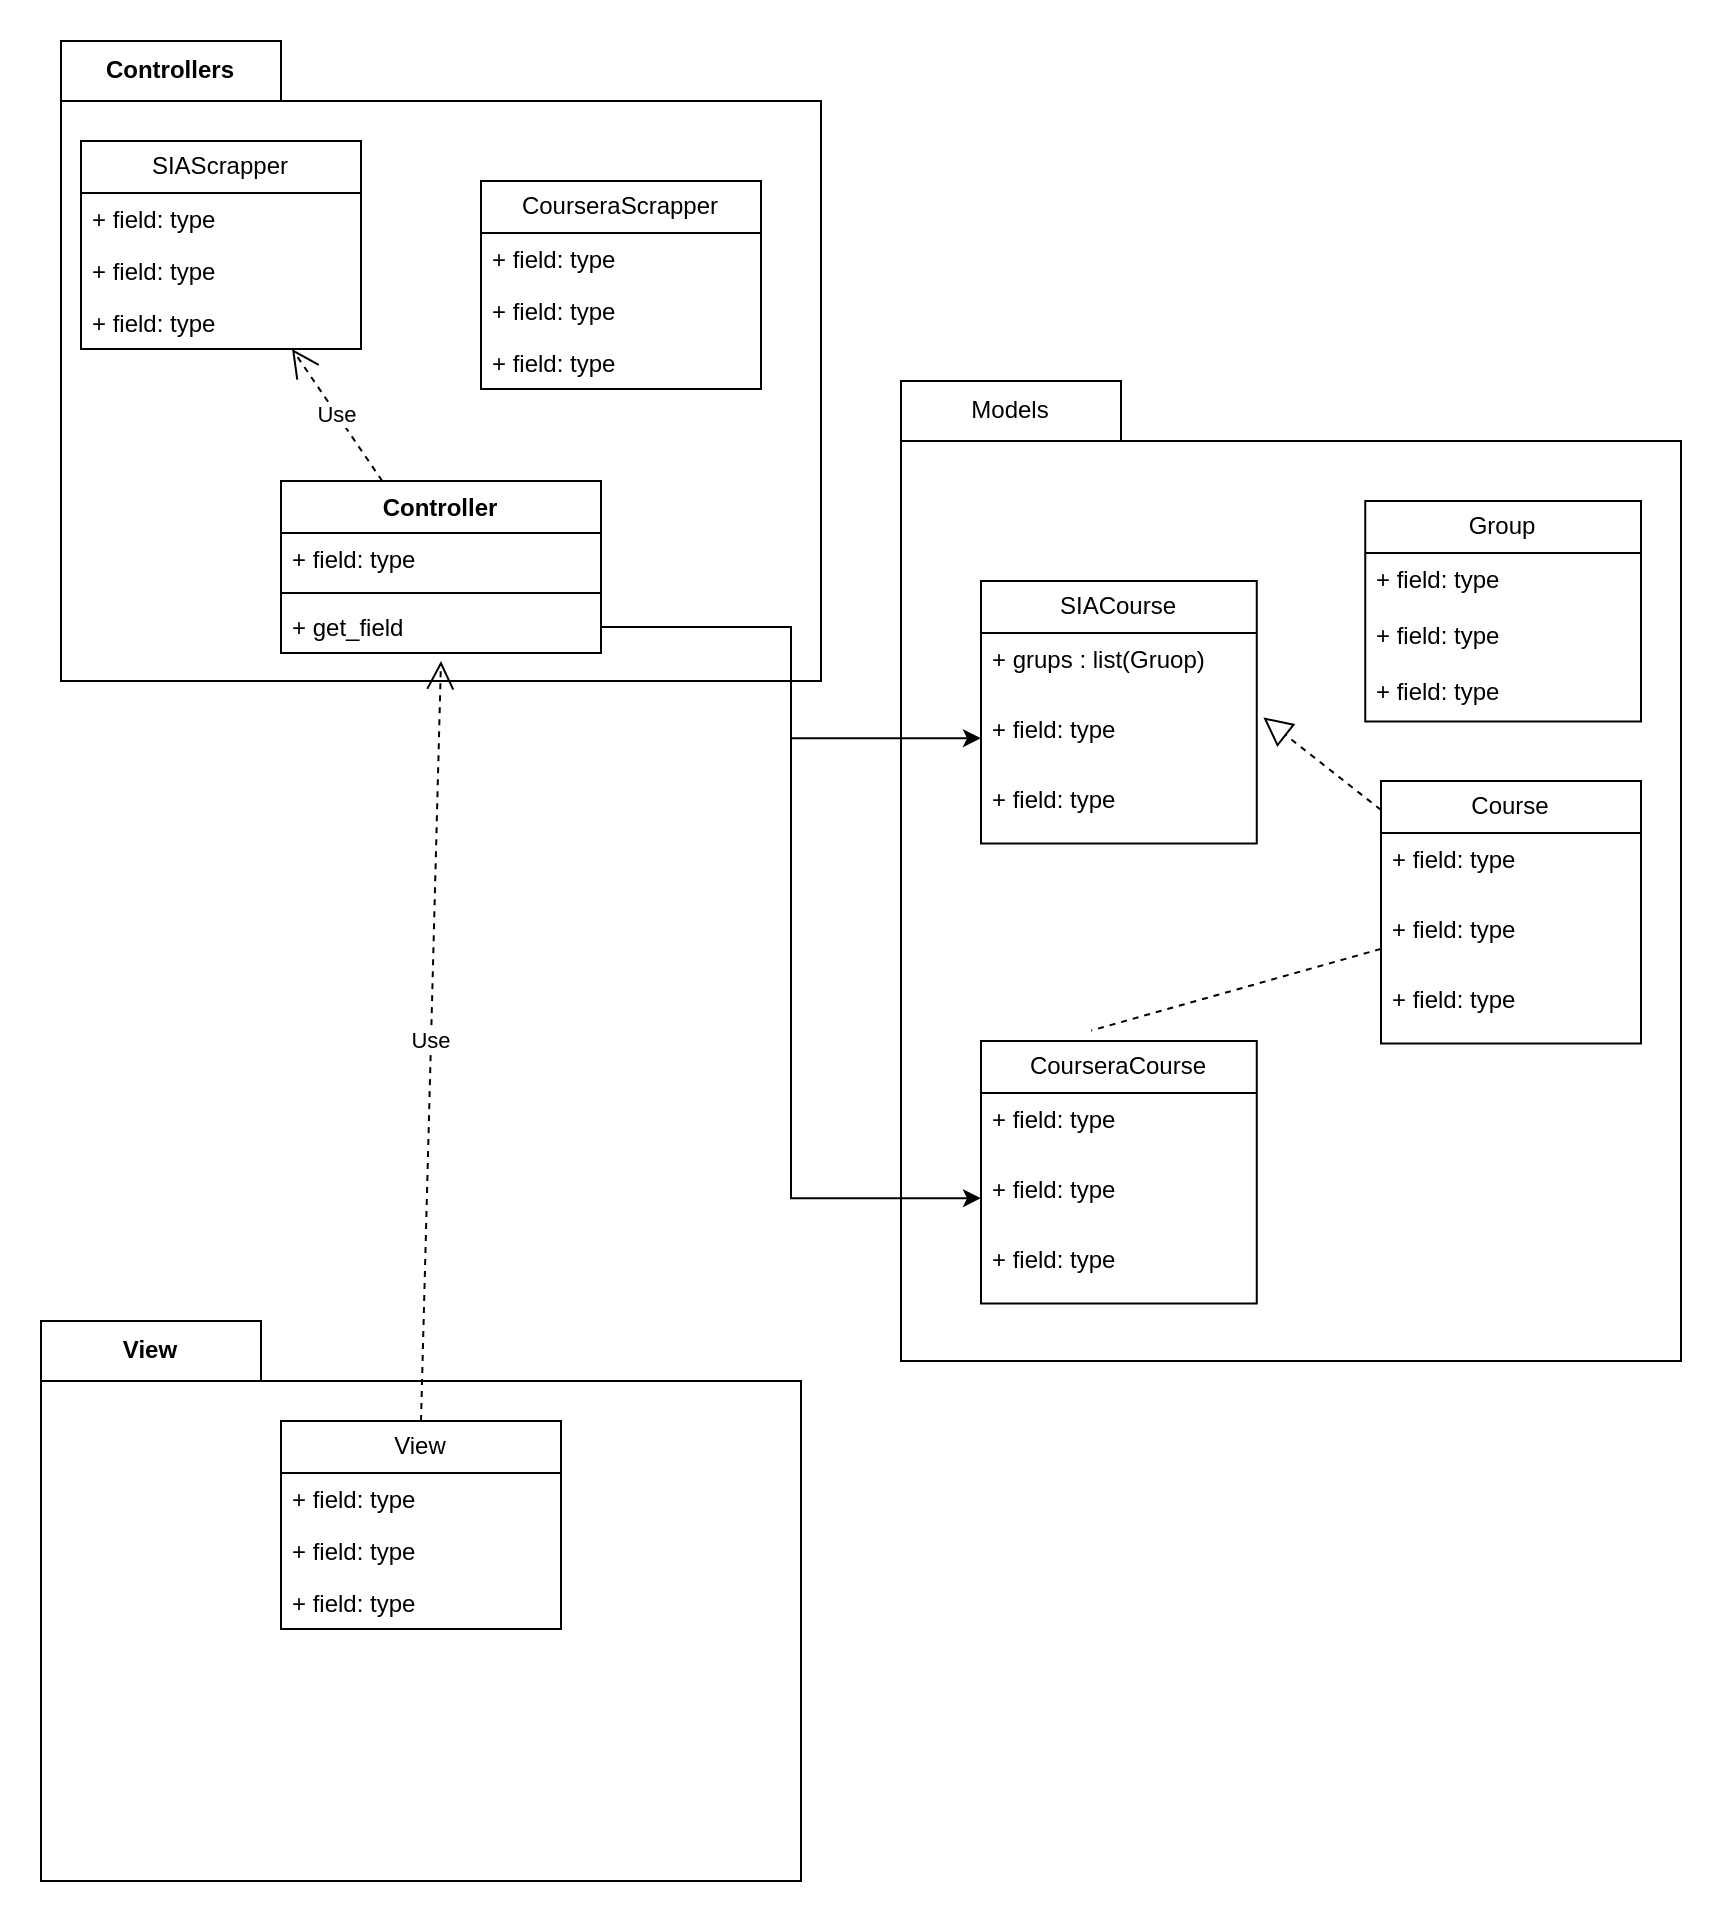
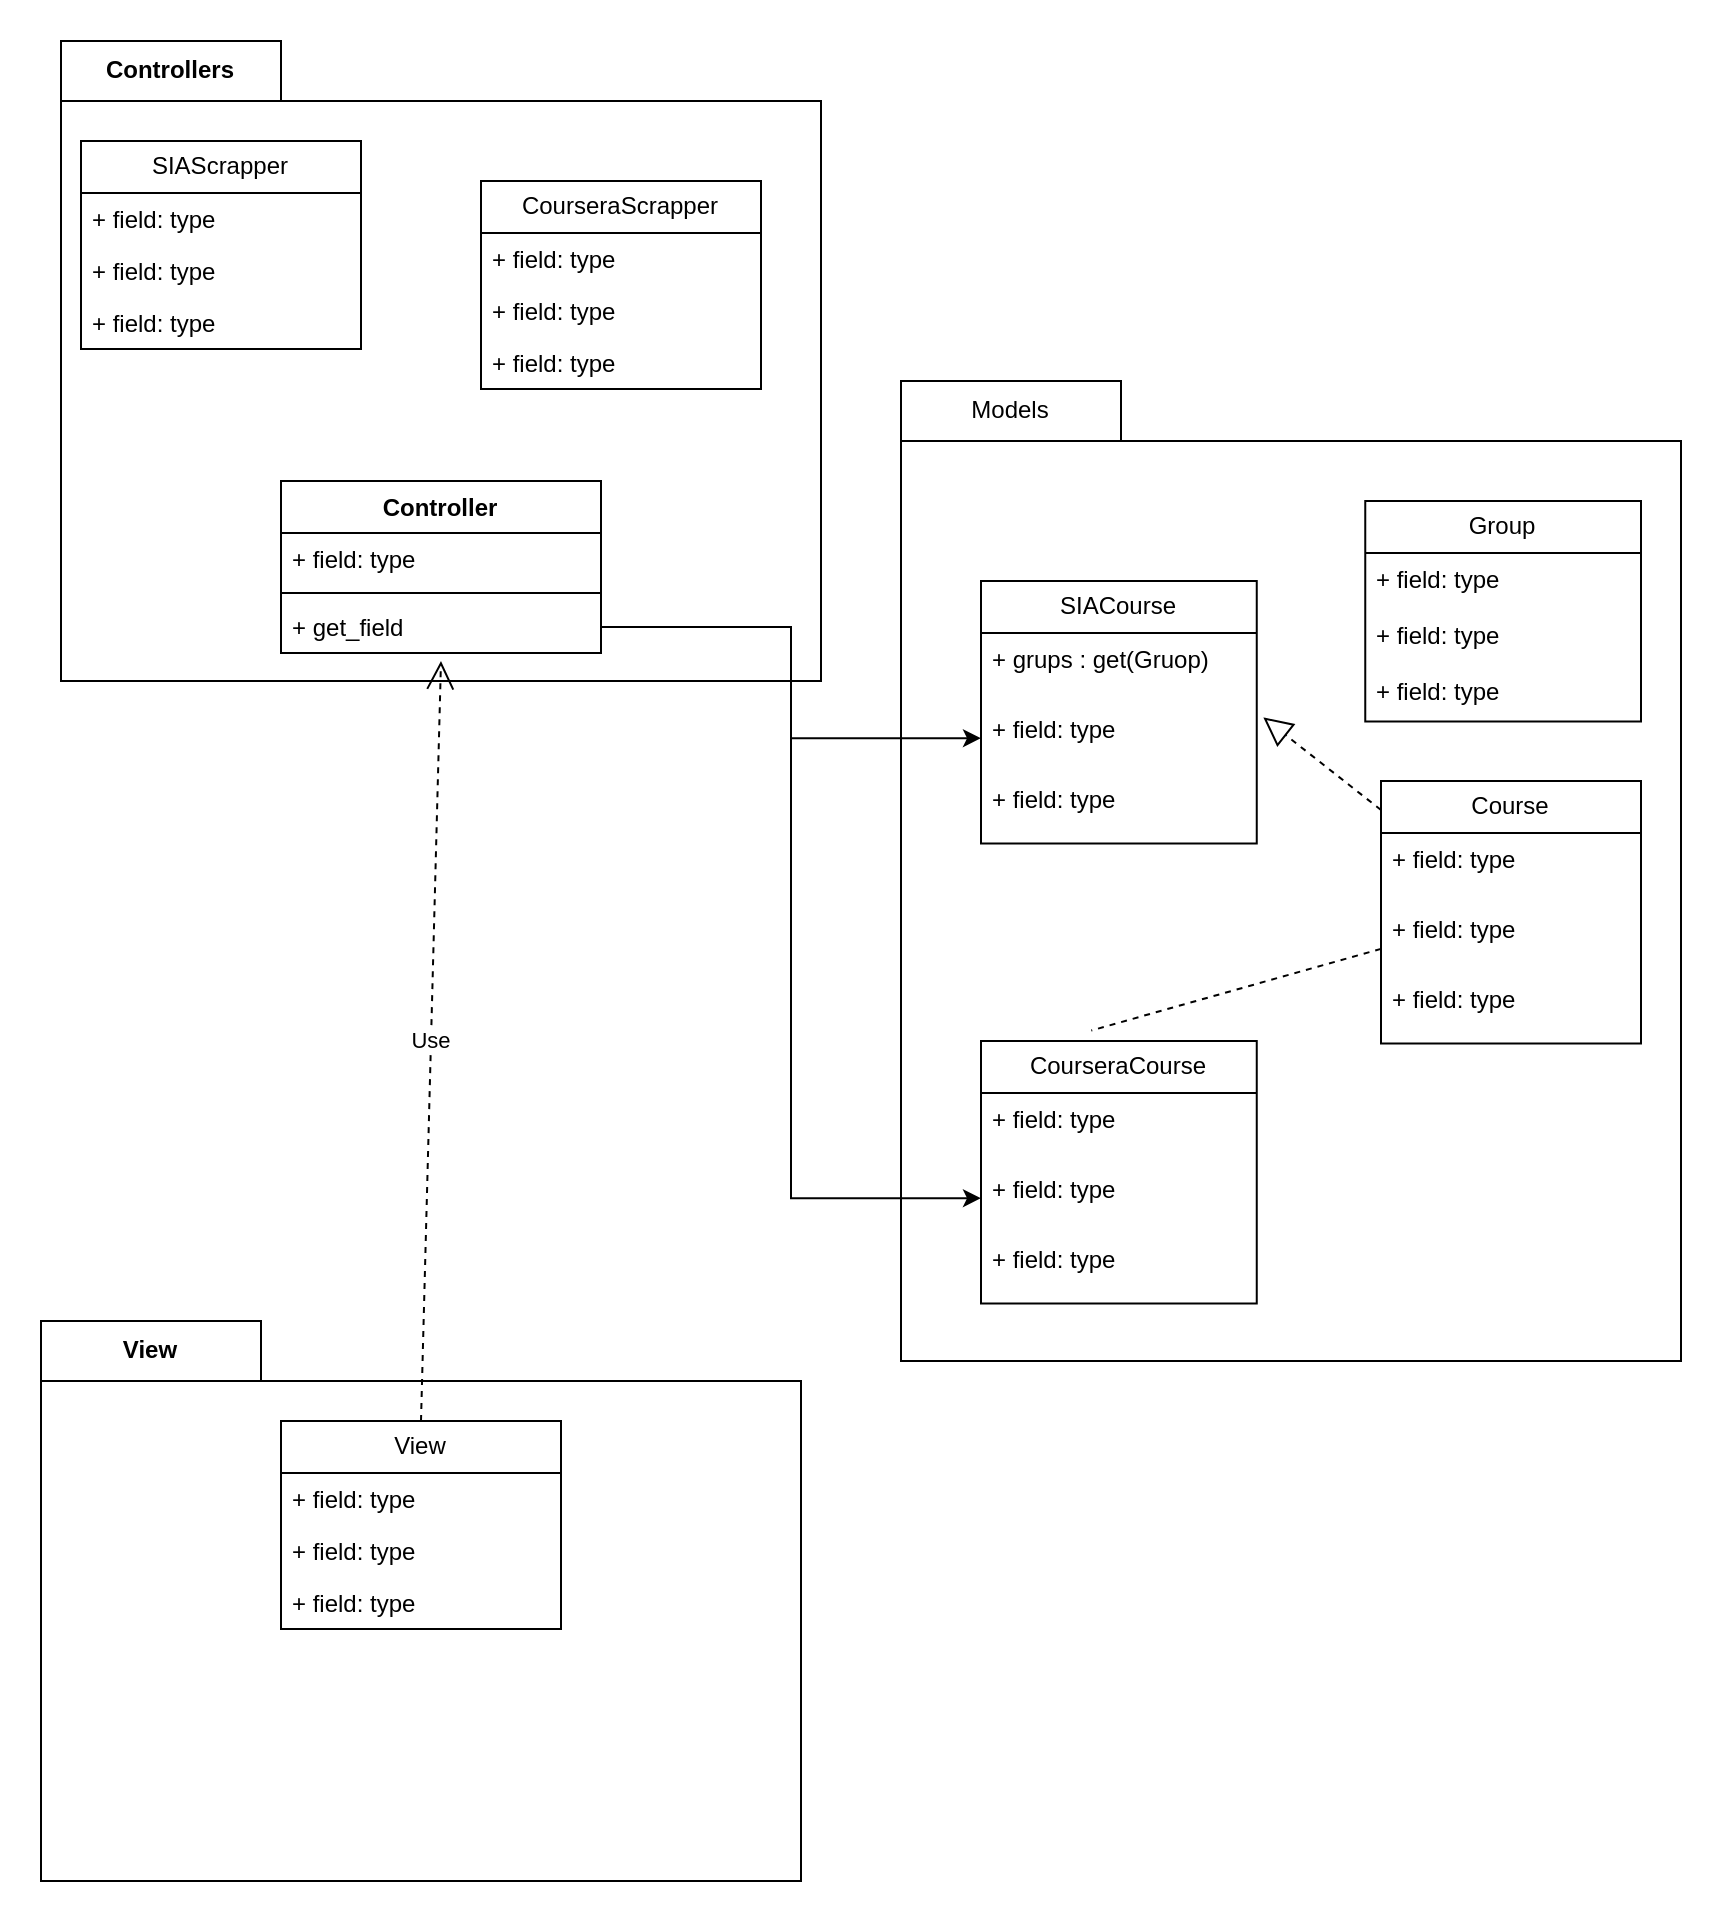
(339, 417) -> none
(1115, 661) -> (1115, 661)
